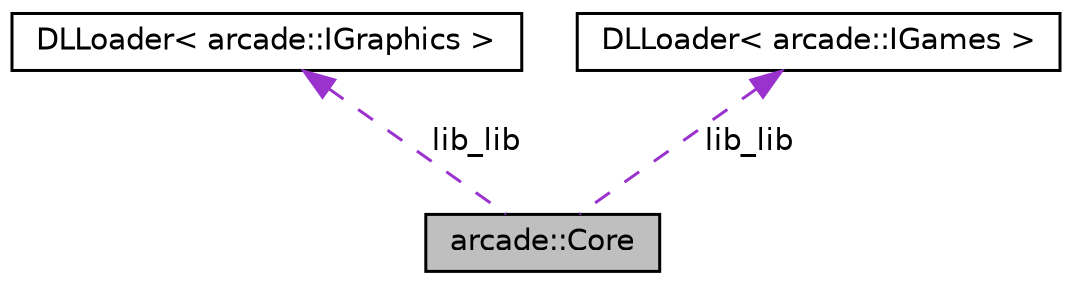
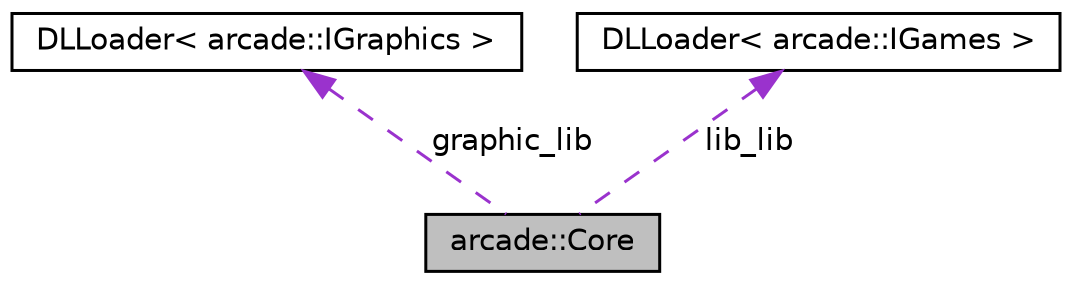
(472, 142) -> (508, 142)
